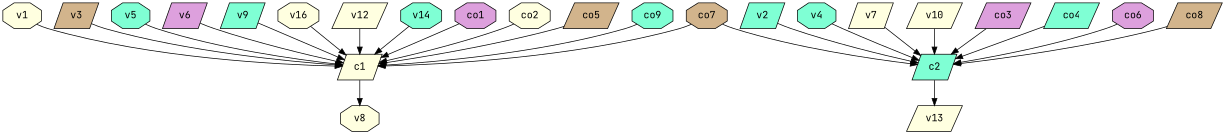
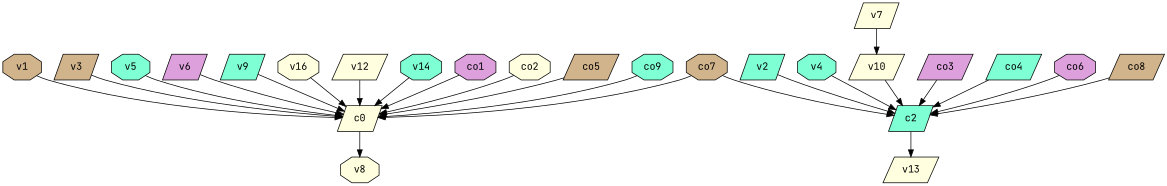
(22, 16) -> (22, 67)
(900, 39) -> (877, 38)
(360, 67) -> (360, 119)
